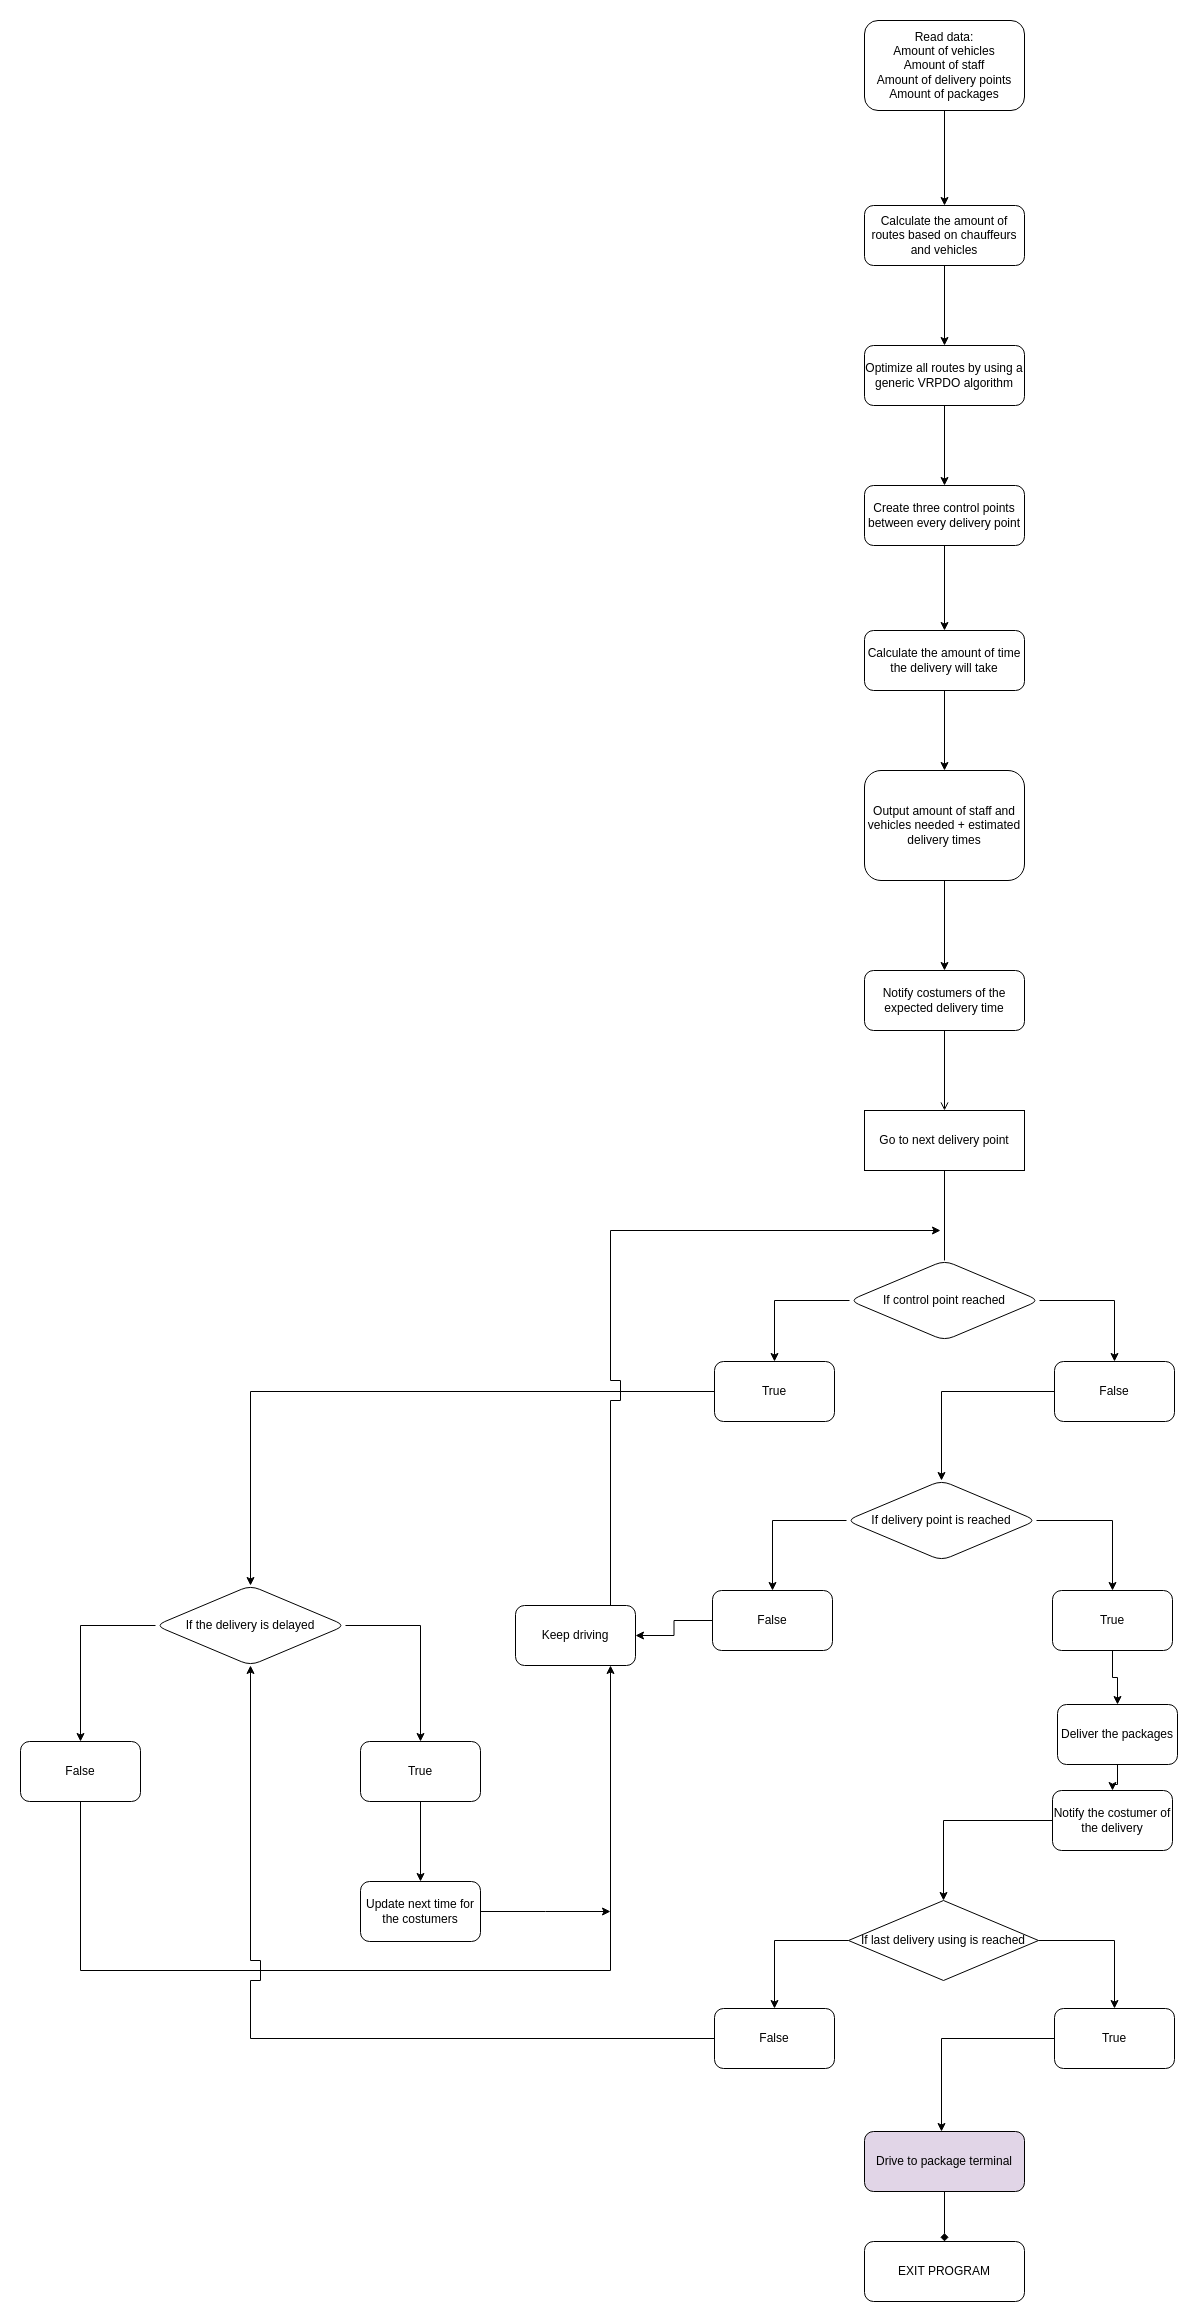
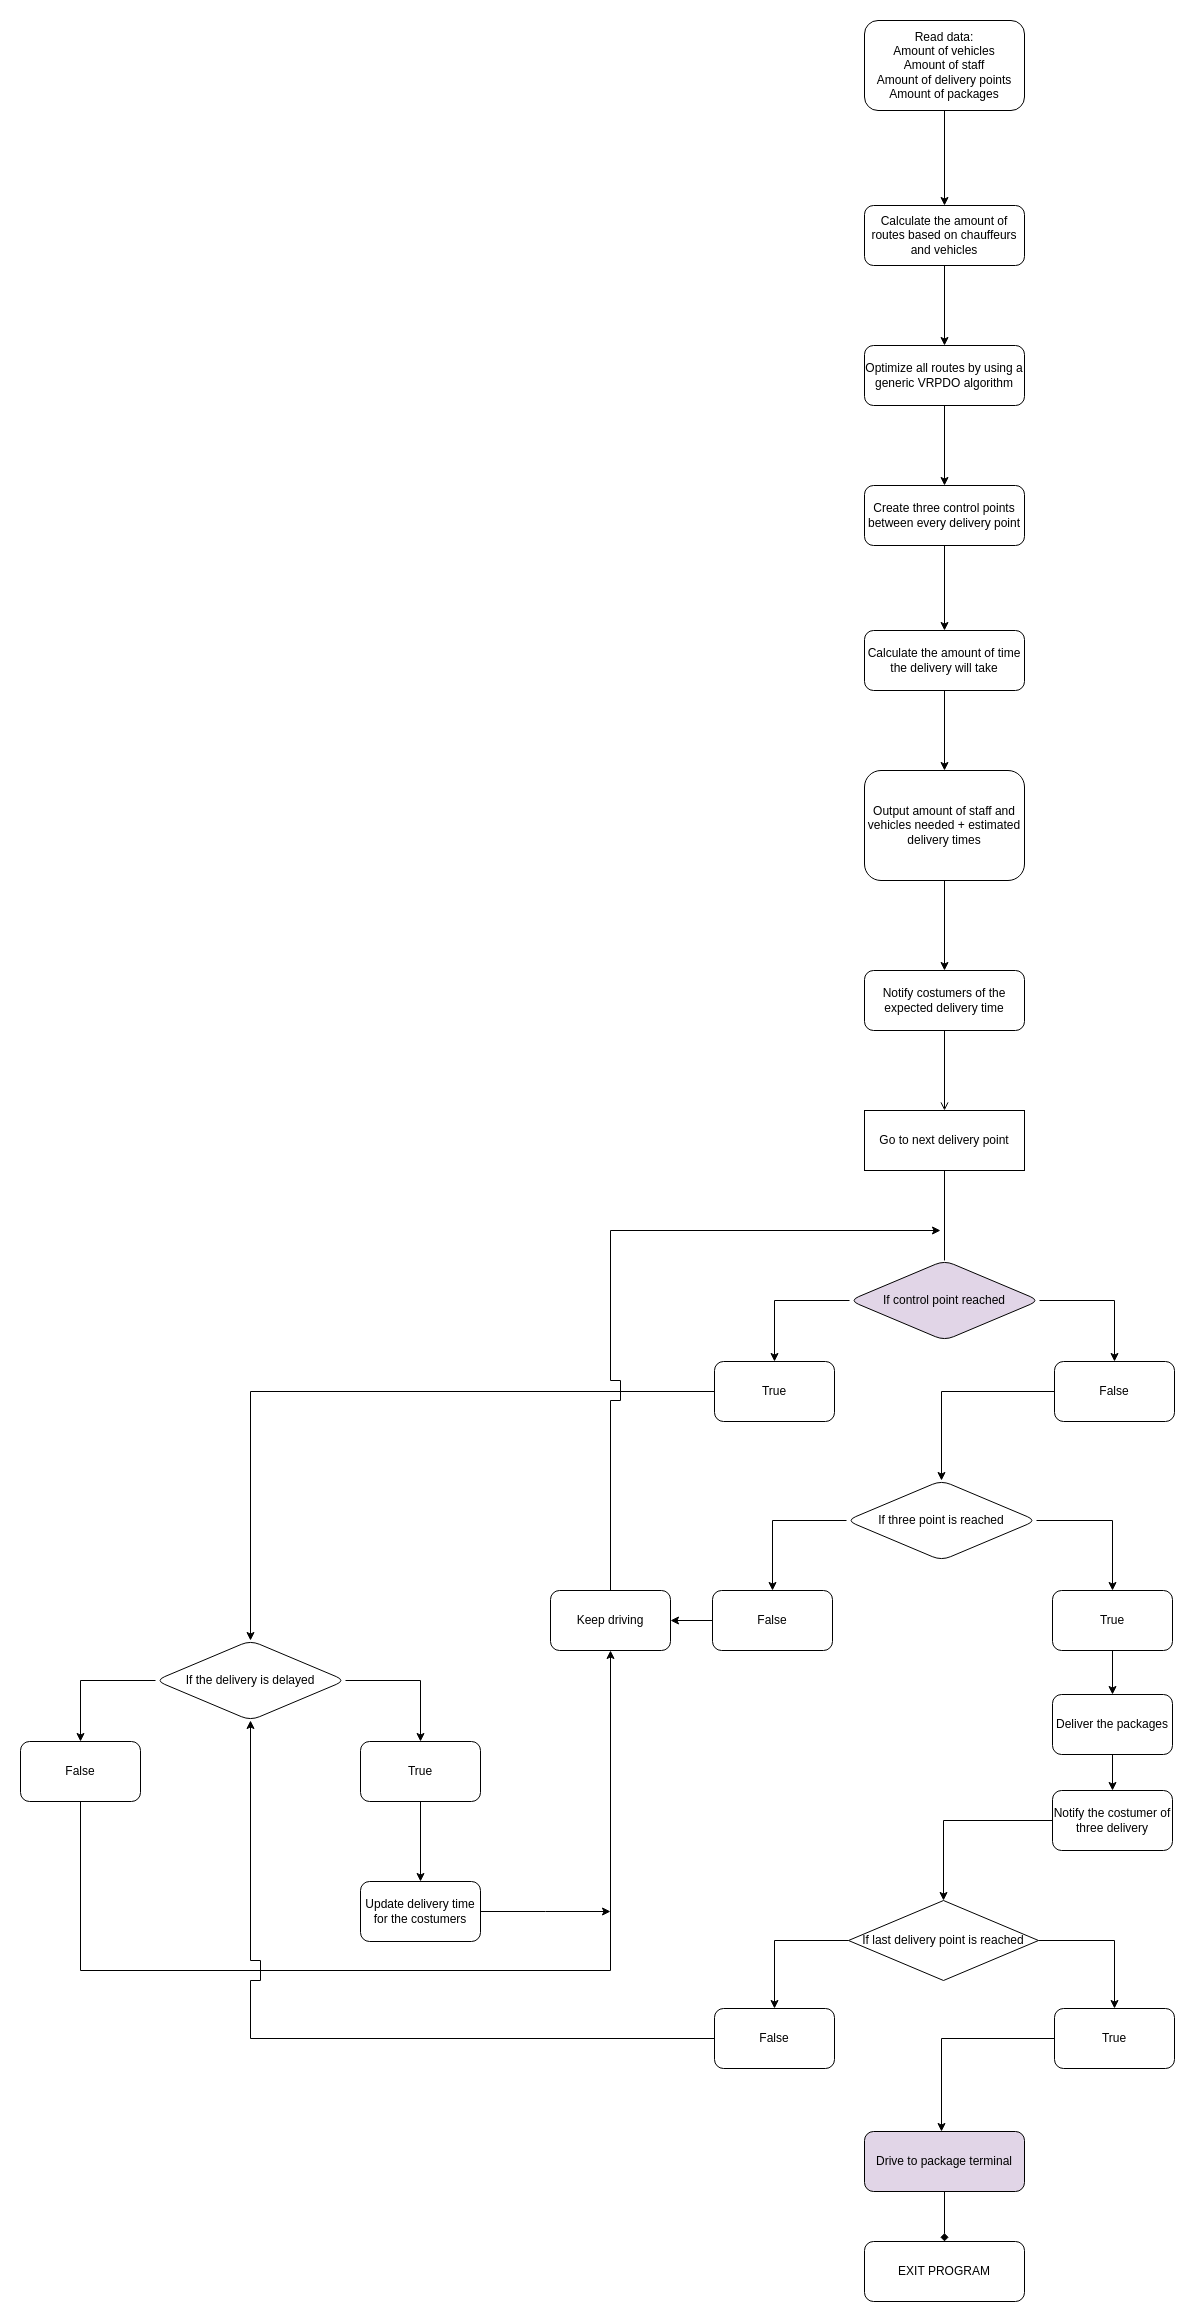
(945, 1301) -> (945, 1301)
(942, 1521) -> (942, 1521)
(251, 1626) -> (251, 1681)
(576, 1636) -> (611, 1621)
(1118, 1735) -> (1113, 1725)
(1113, 1821) -> (1113, 1821)
(421, 1912) -> (421, 1912)
(944, 1941) -> (944, 1941)
